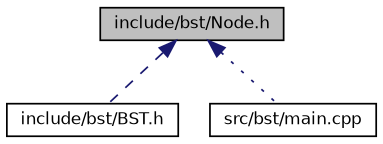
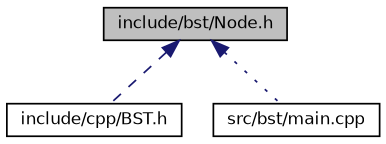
(93, 120) -> (94, 120)
